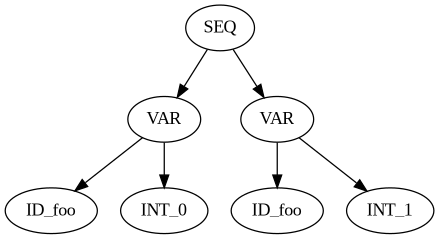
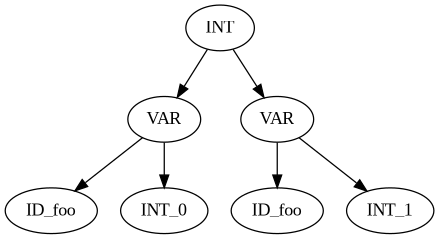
(220, 28) -> (220, 28)
